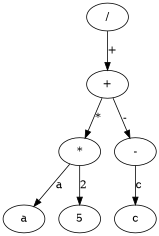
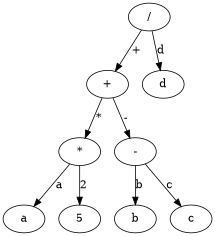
none -> (163, 84)
none -> (135, 219)
